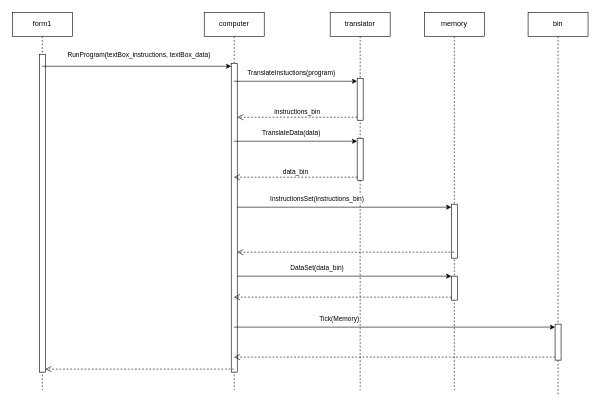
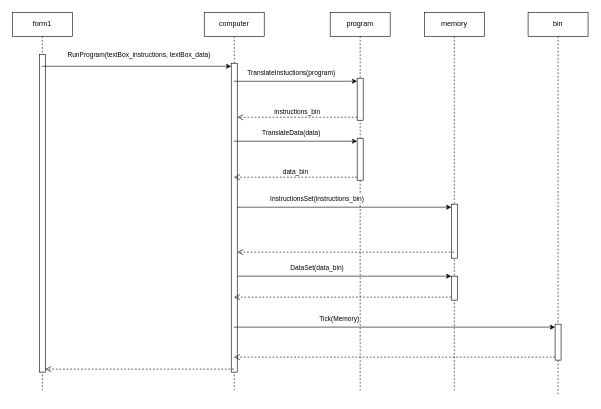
(360, 24) -> (360, 24)
